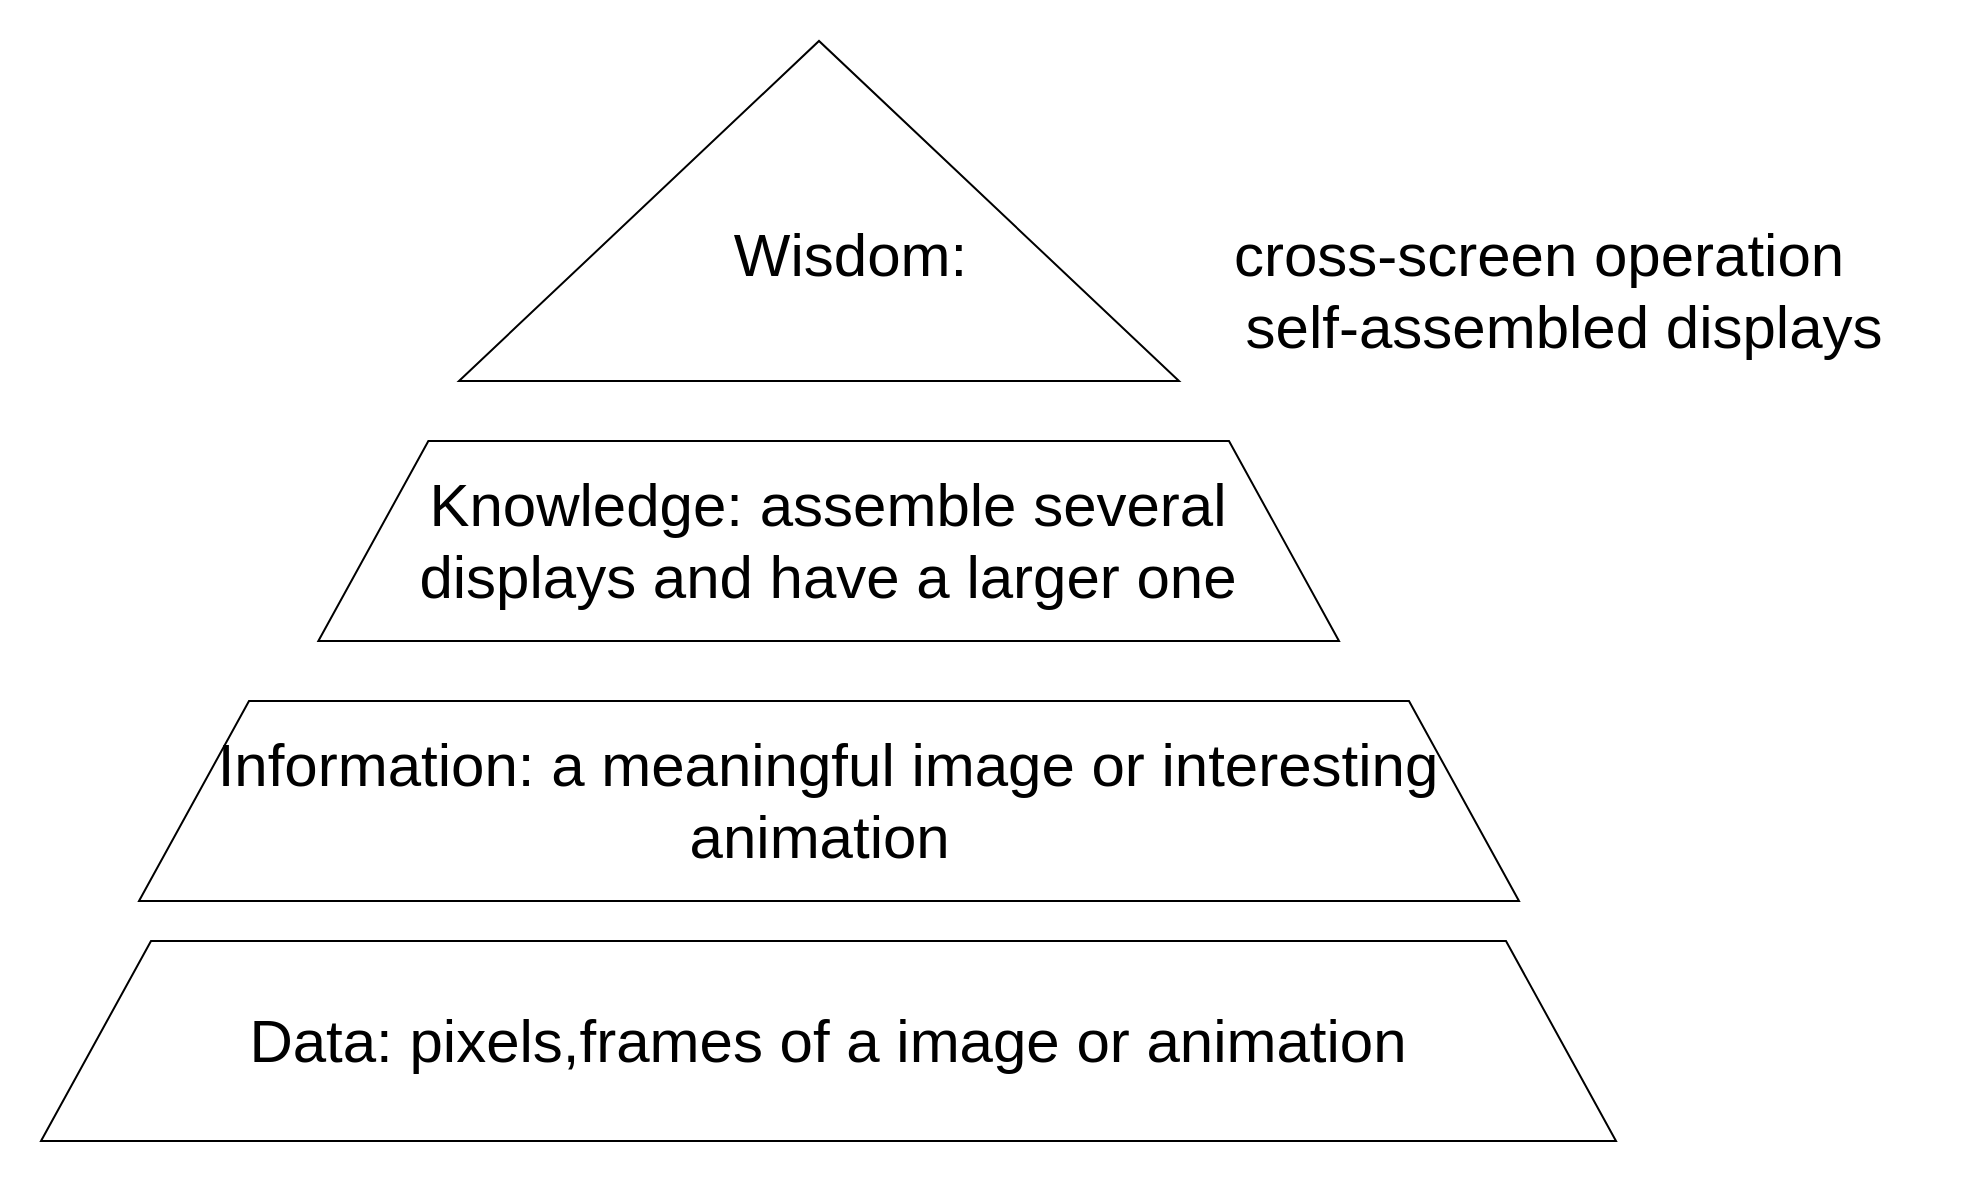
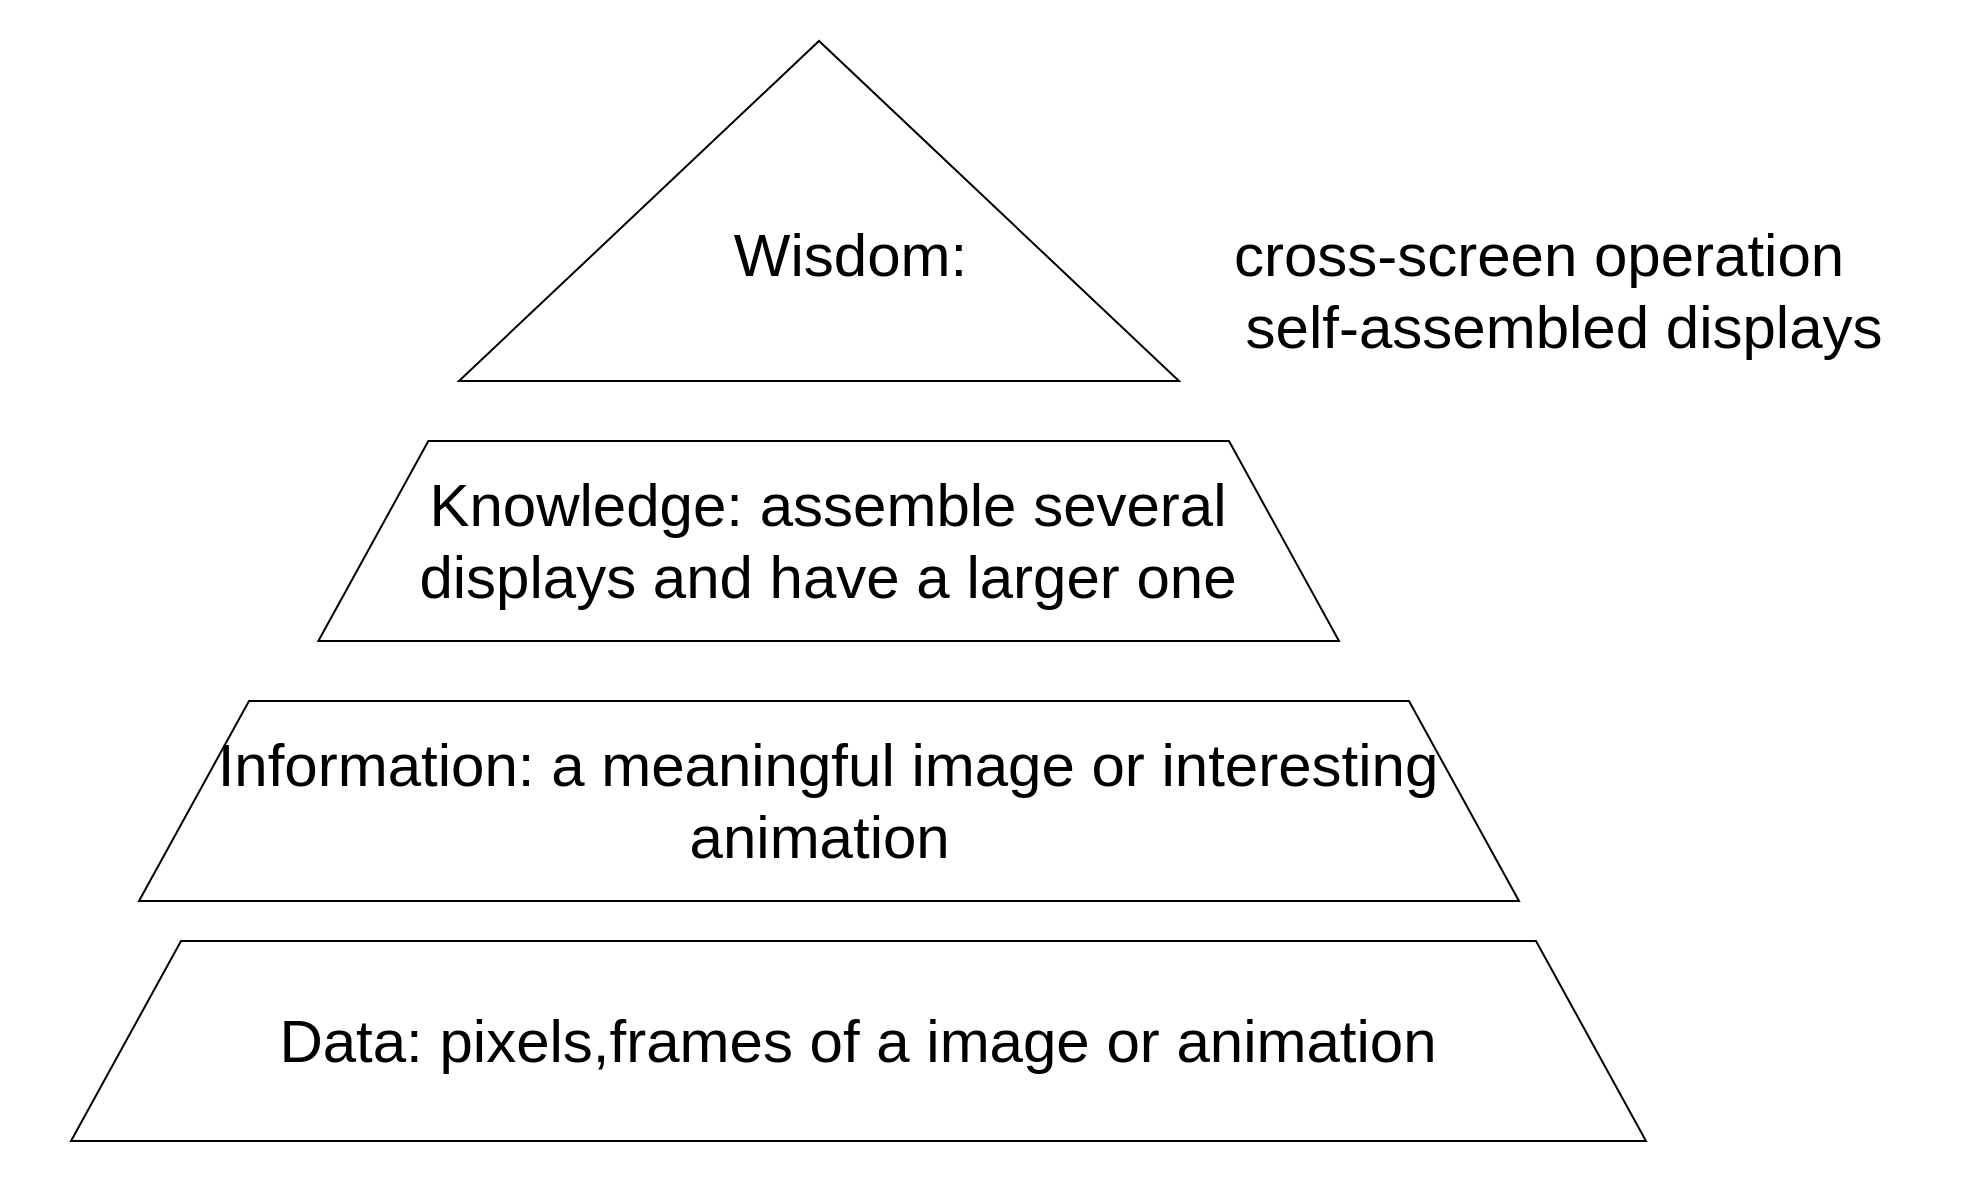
(829, 1041) -> (859, 1041)
